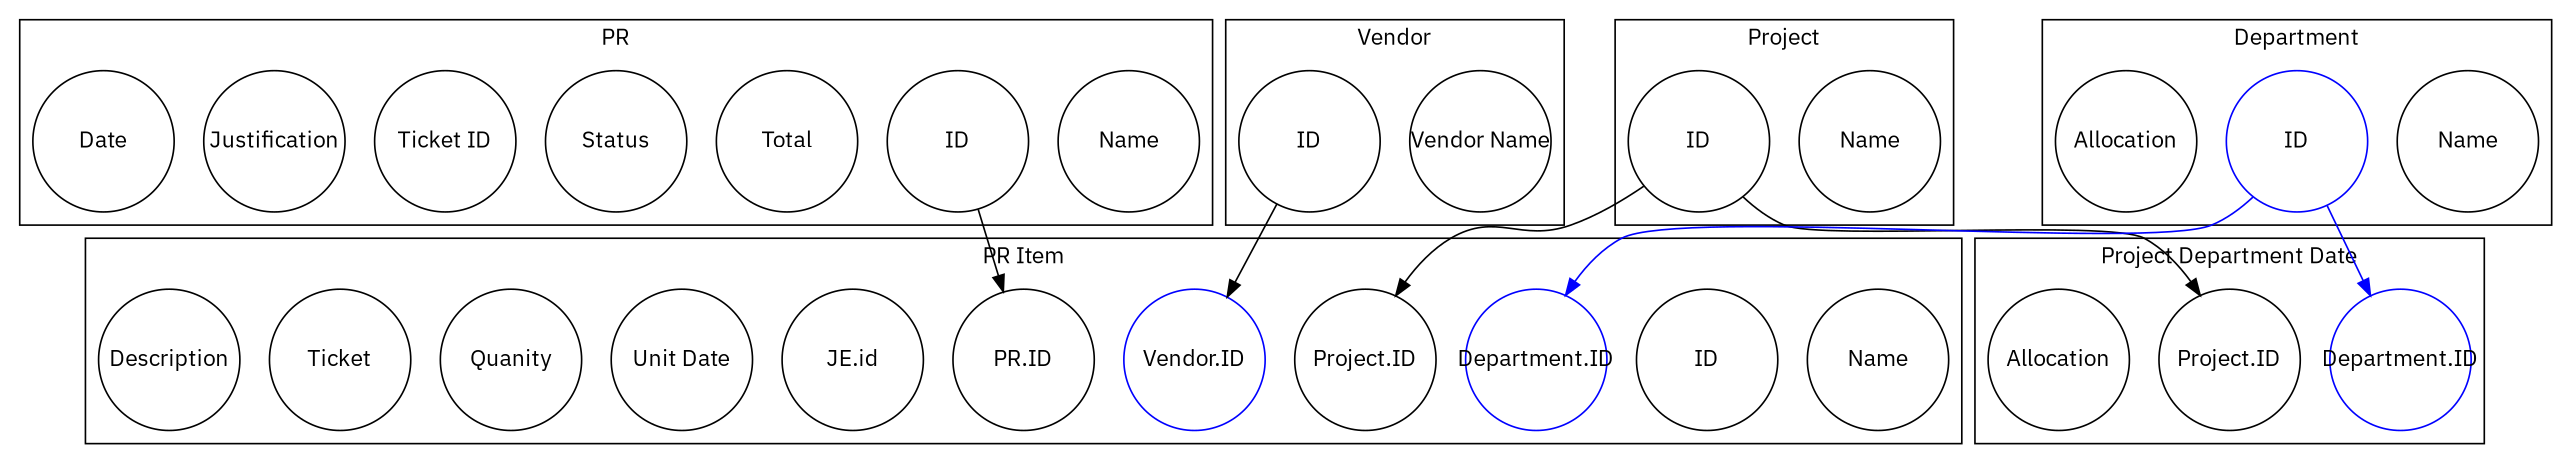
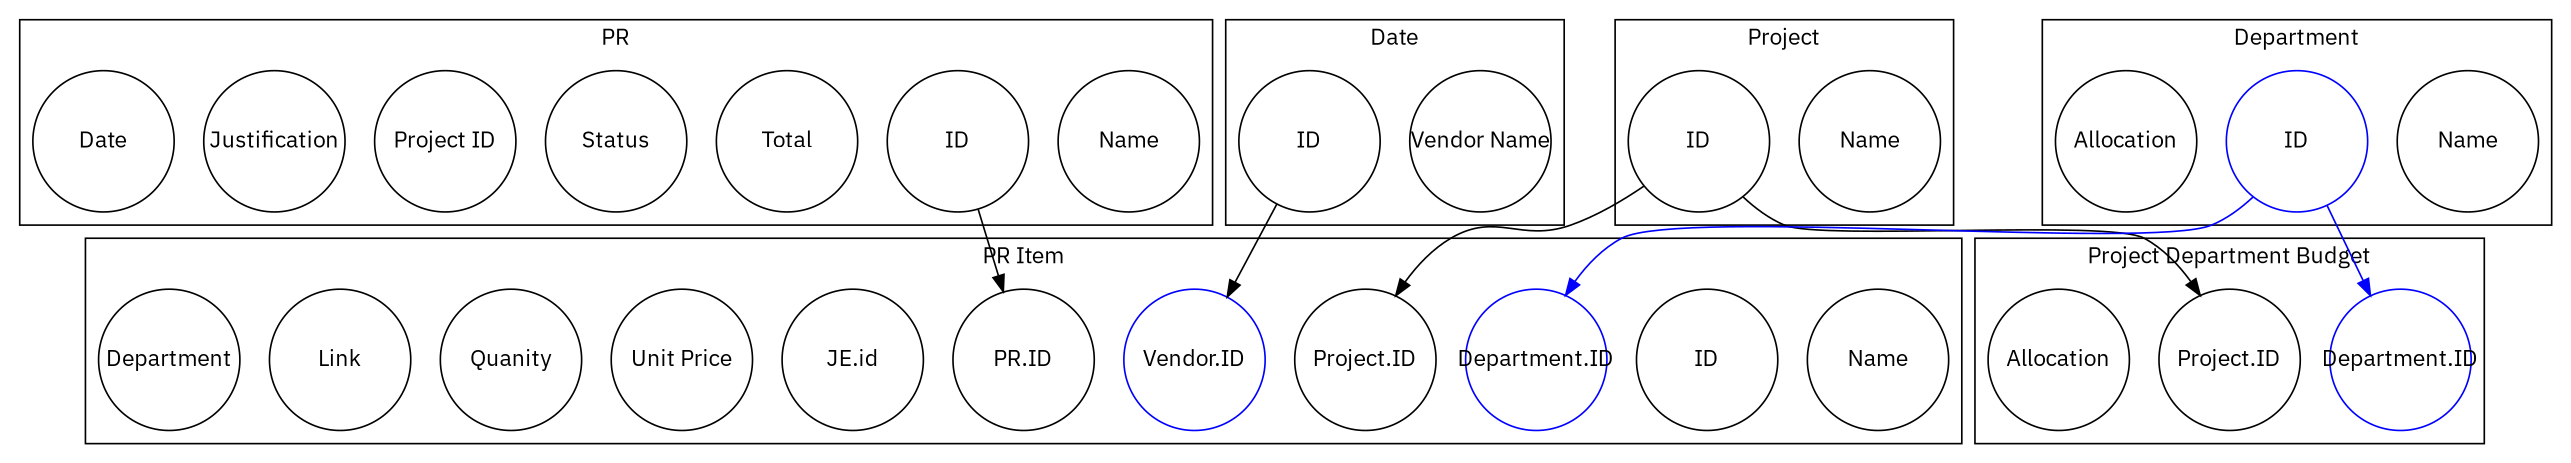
(1395, 39) -> (1395, 39)
(445, 141) -> (445, 141)
(2230, 257) -> (2230, 257)
(169, 360) -> (169, 360)
(340, 360) -> (340, 360)
(682, 360) -> (682, 360)
